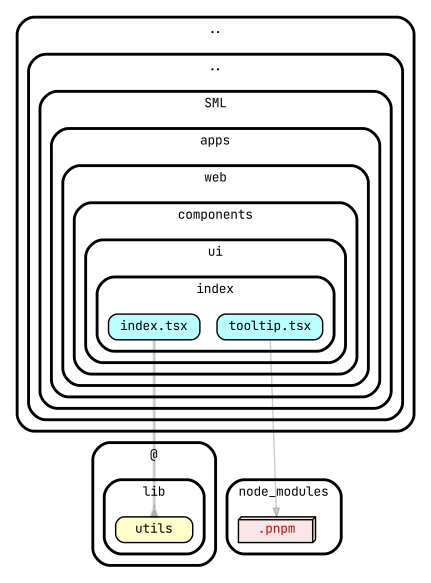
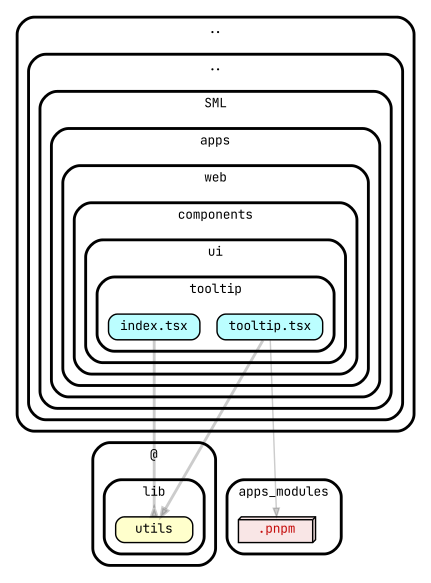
(216, 290) -> (216, 290)
none -> (197, 454)
(284, 493) -> (284, 493)
